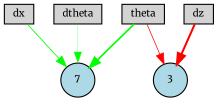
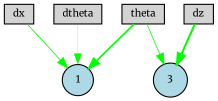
(153, 39) -> (153, 39)
(188, 39) -> (188, 39)
(78, 80) -> (78, 80)
